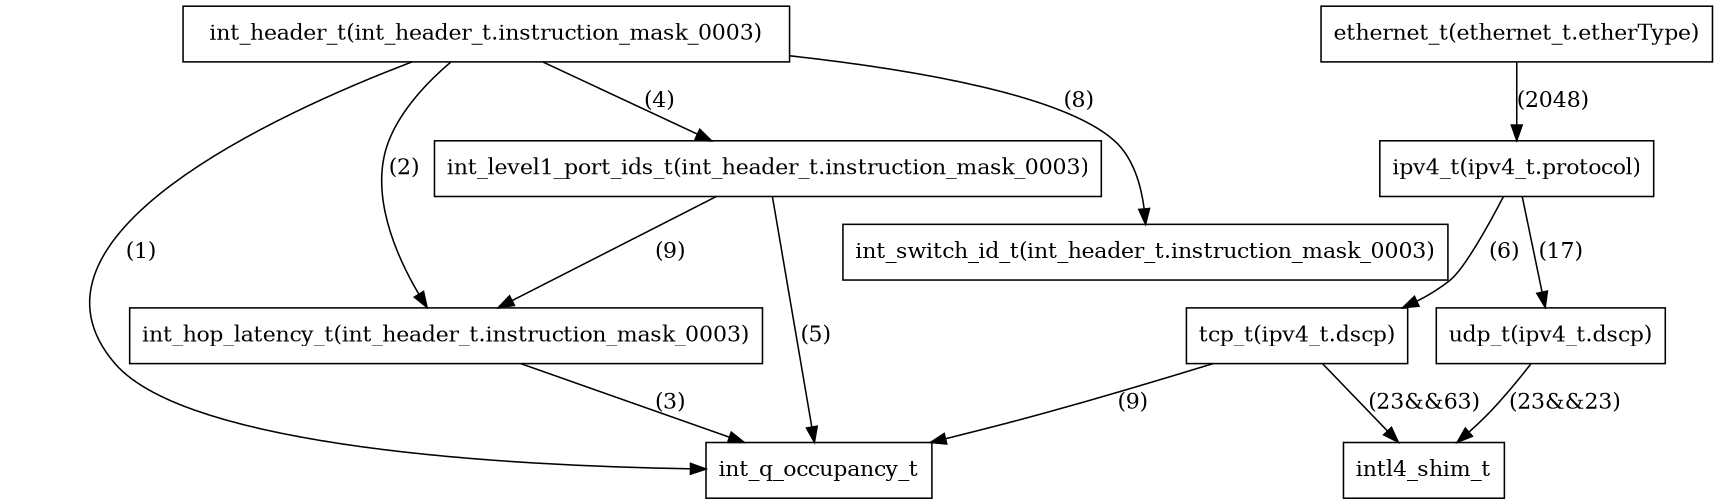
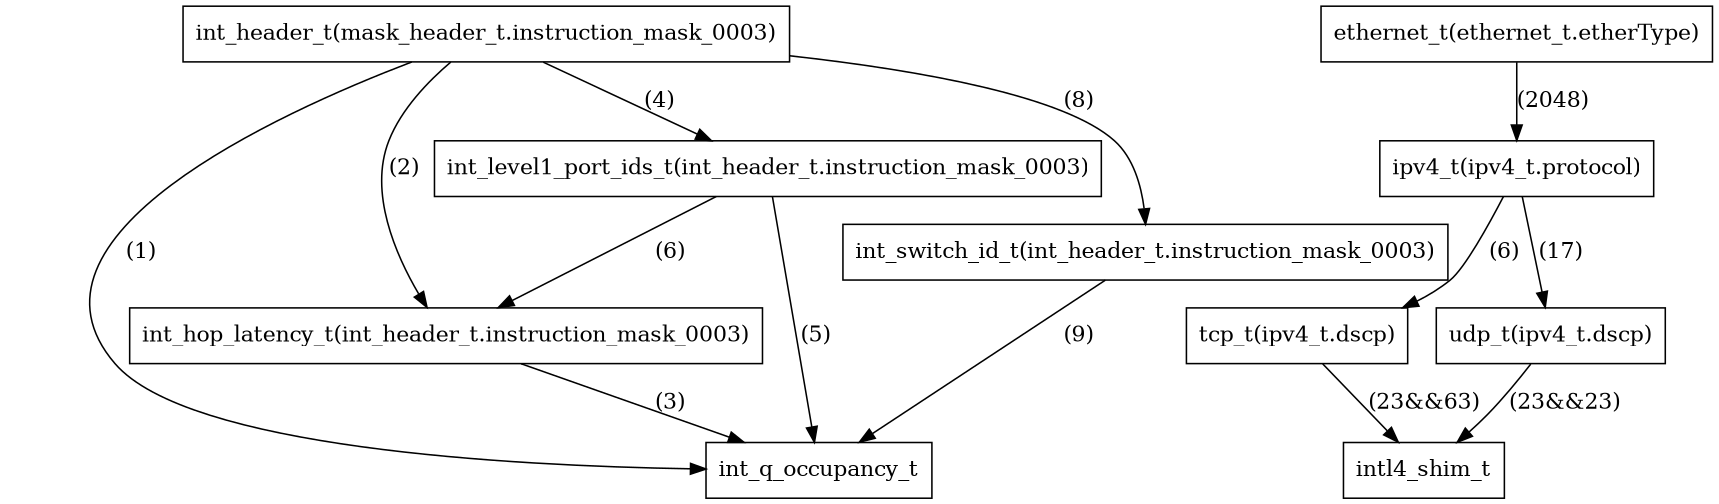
(486, 34) -> (486, 34)
(670, 252) -> (670, 252)
(1080, 403) -> (989, 357)
